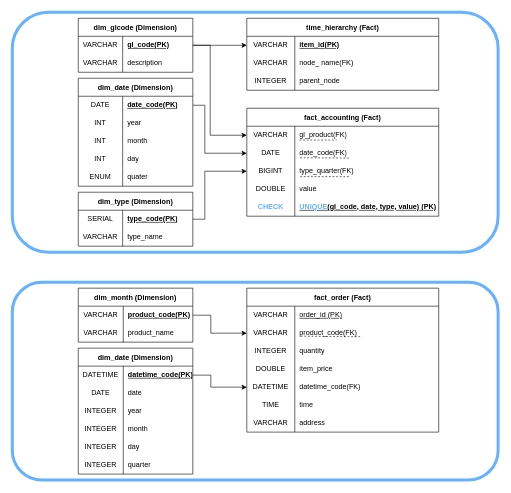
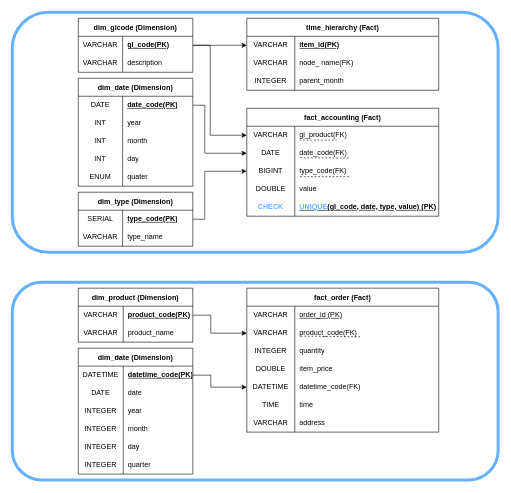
(322, 81) -> (324, 81)
(332, 171) -> (326, 171)
(135, 298) -> (135, 298)
